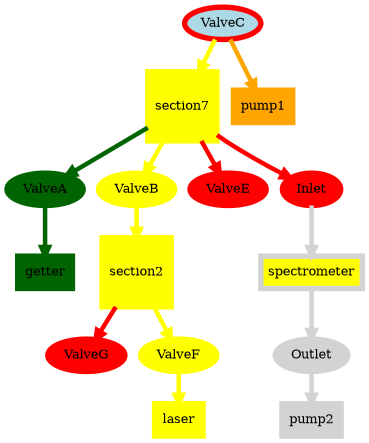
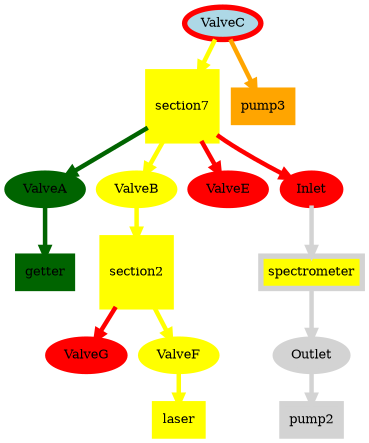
(263, 106) -> (263, 106)
